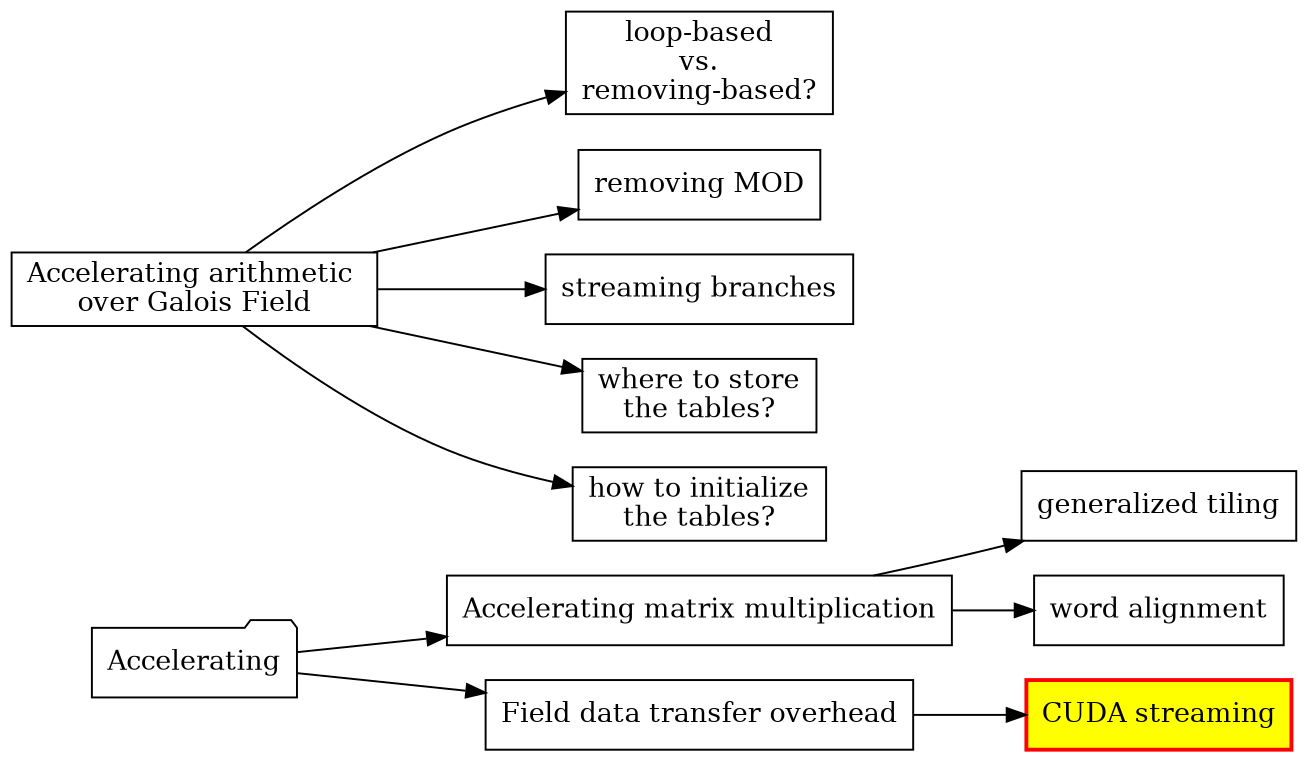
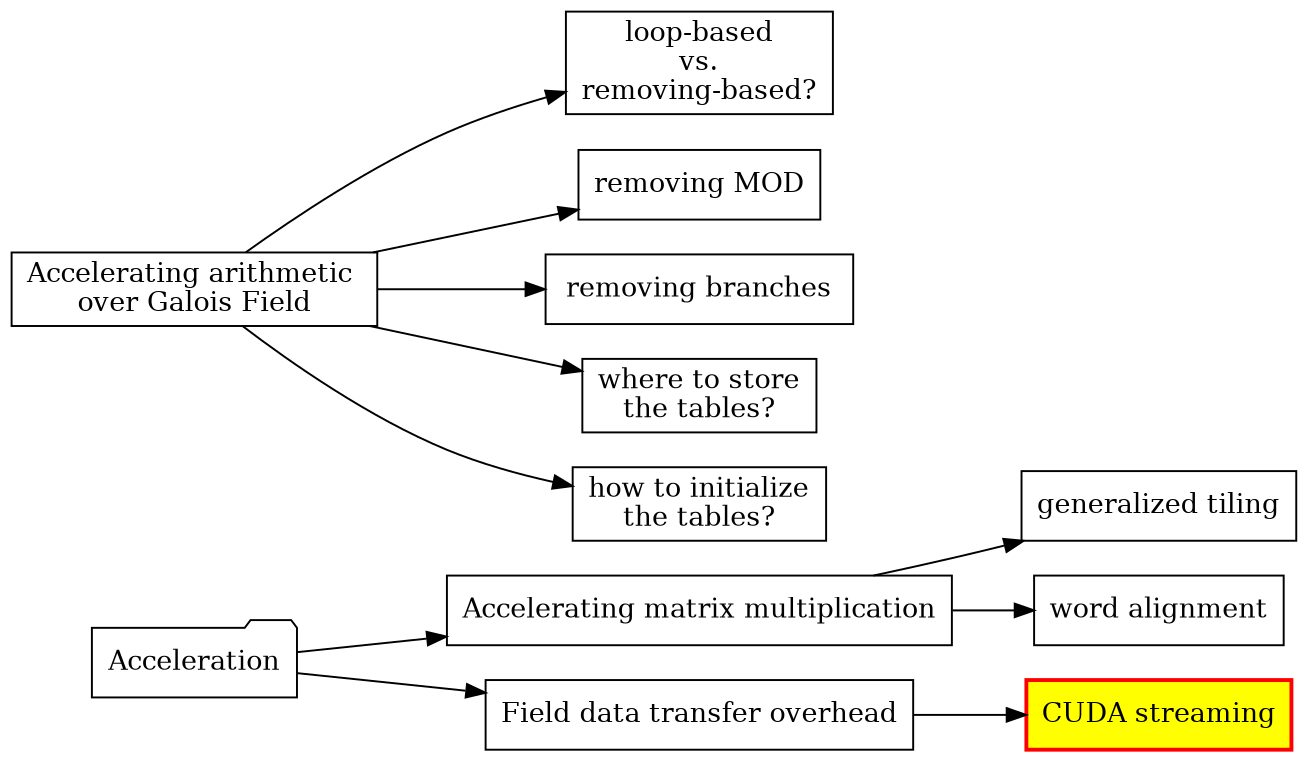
(699, 289) -> (699, 289)
(194, 663) -> (194, 663)
